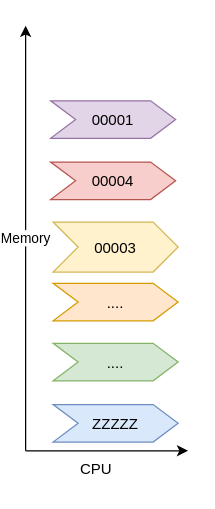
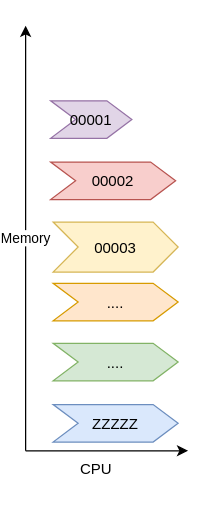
(113, 119) -> (91, 119)
(113, 181) -> (113, 181)
